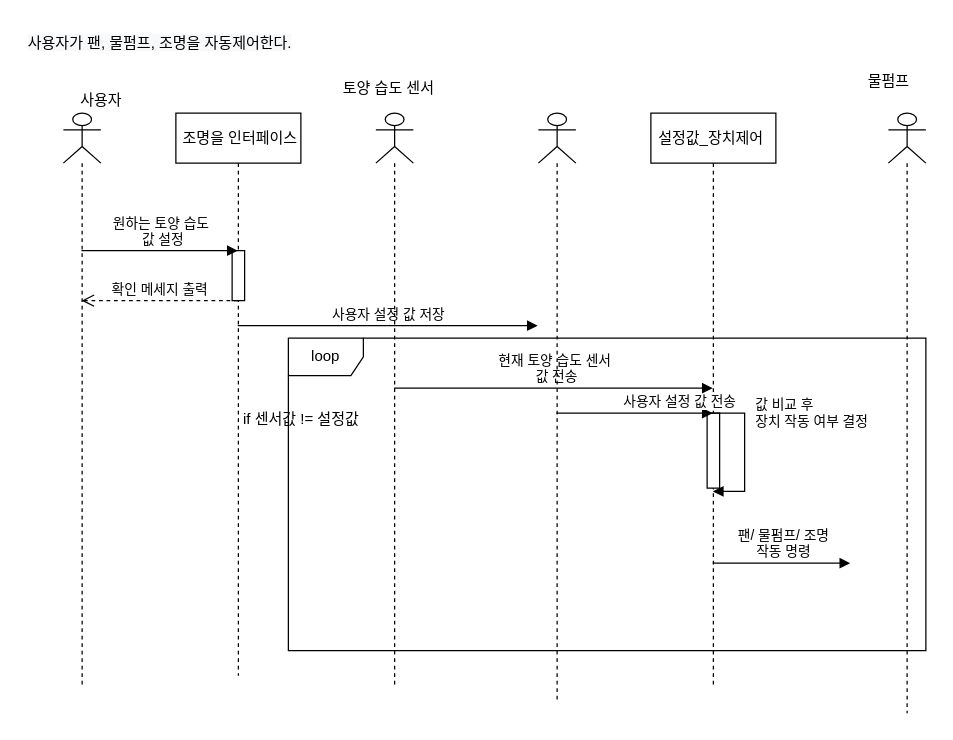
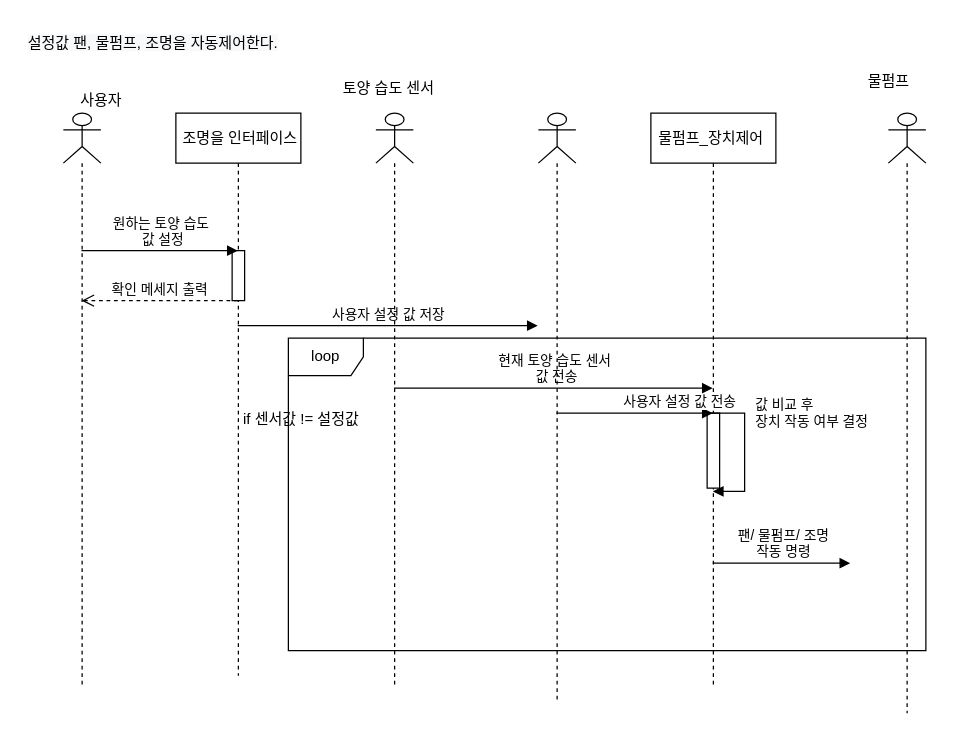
(171, 43) -> (164, 43)
(713, 138) -> (713, 138)
